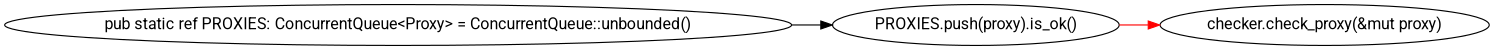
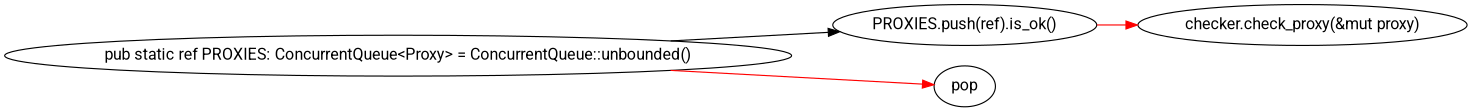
(976, 25) -> (965, 25)
none -> (965, 86)
